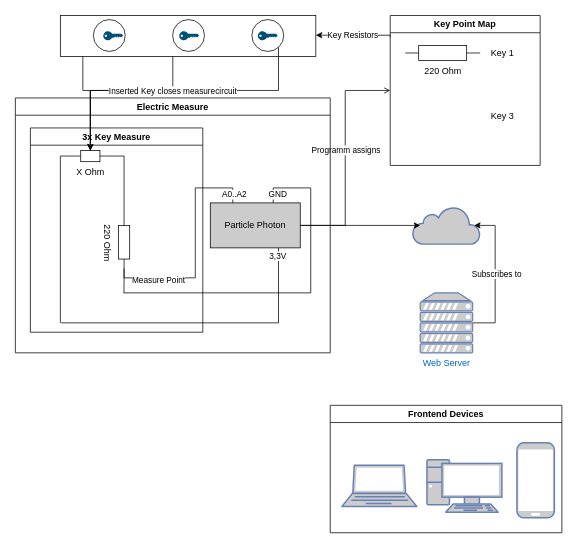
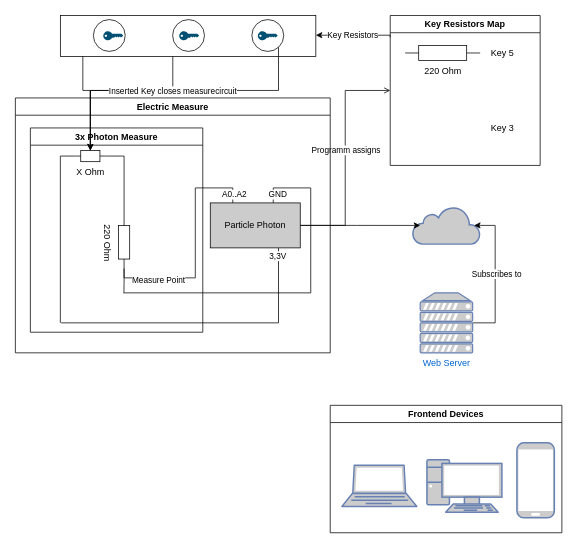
(465, 24) -> (465, 24)
(503, 53) -> (503, 53)
(503, 117) -> (503, 128)
(117, 137) -> (117, 137)
